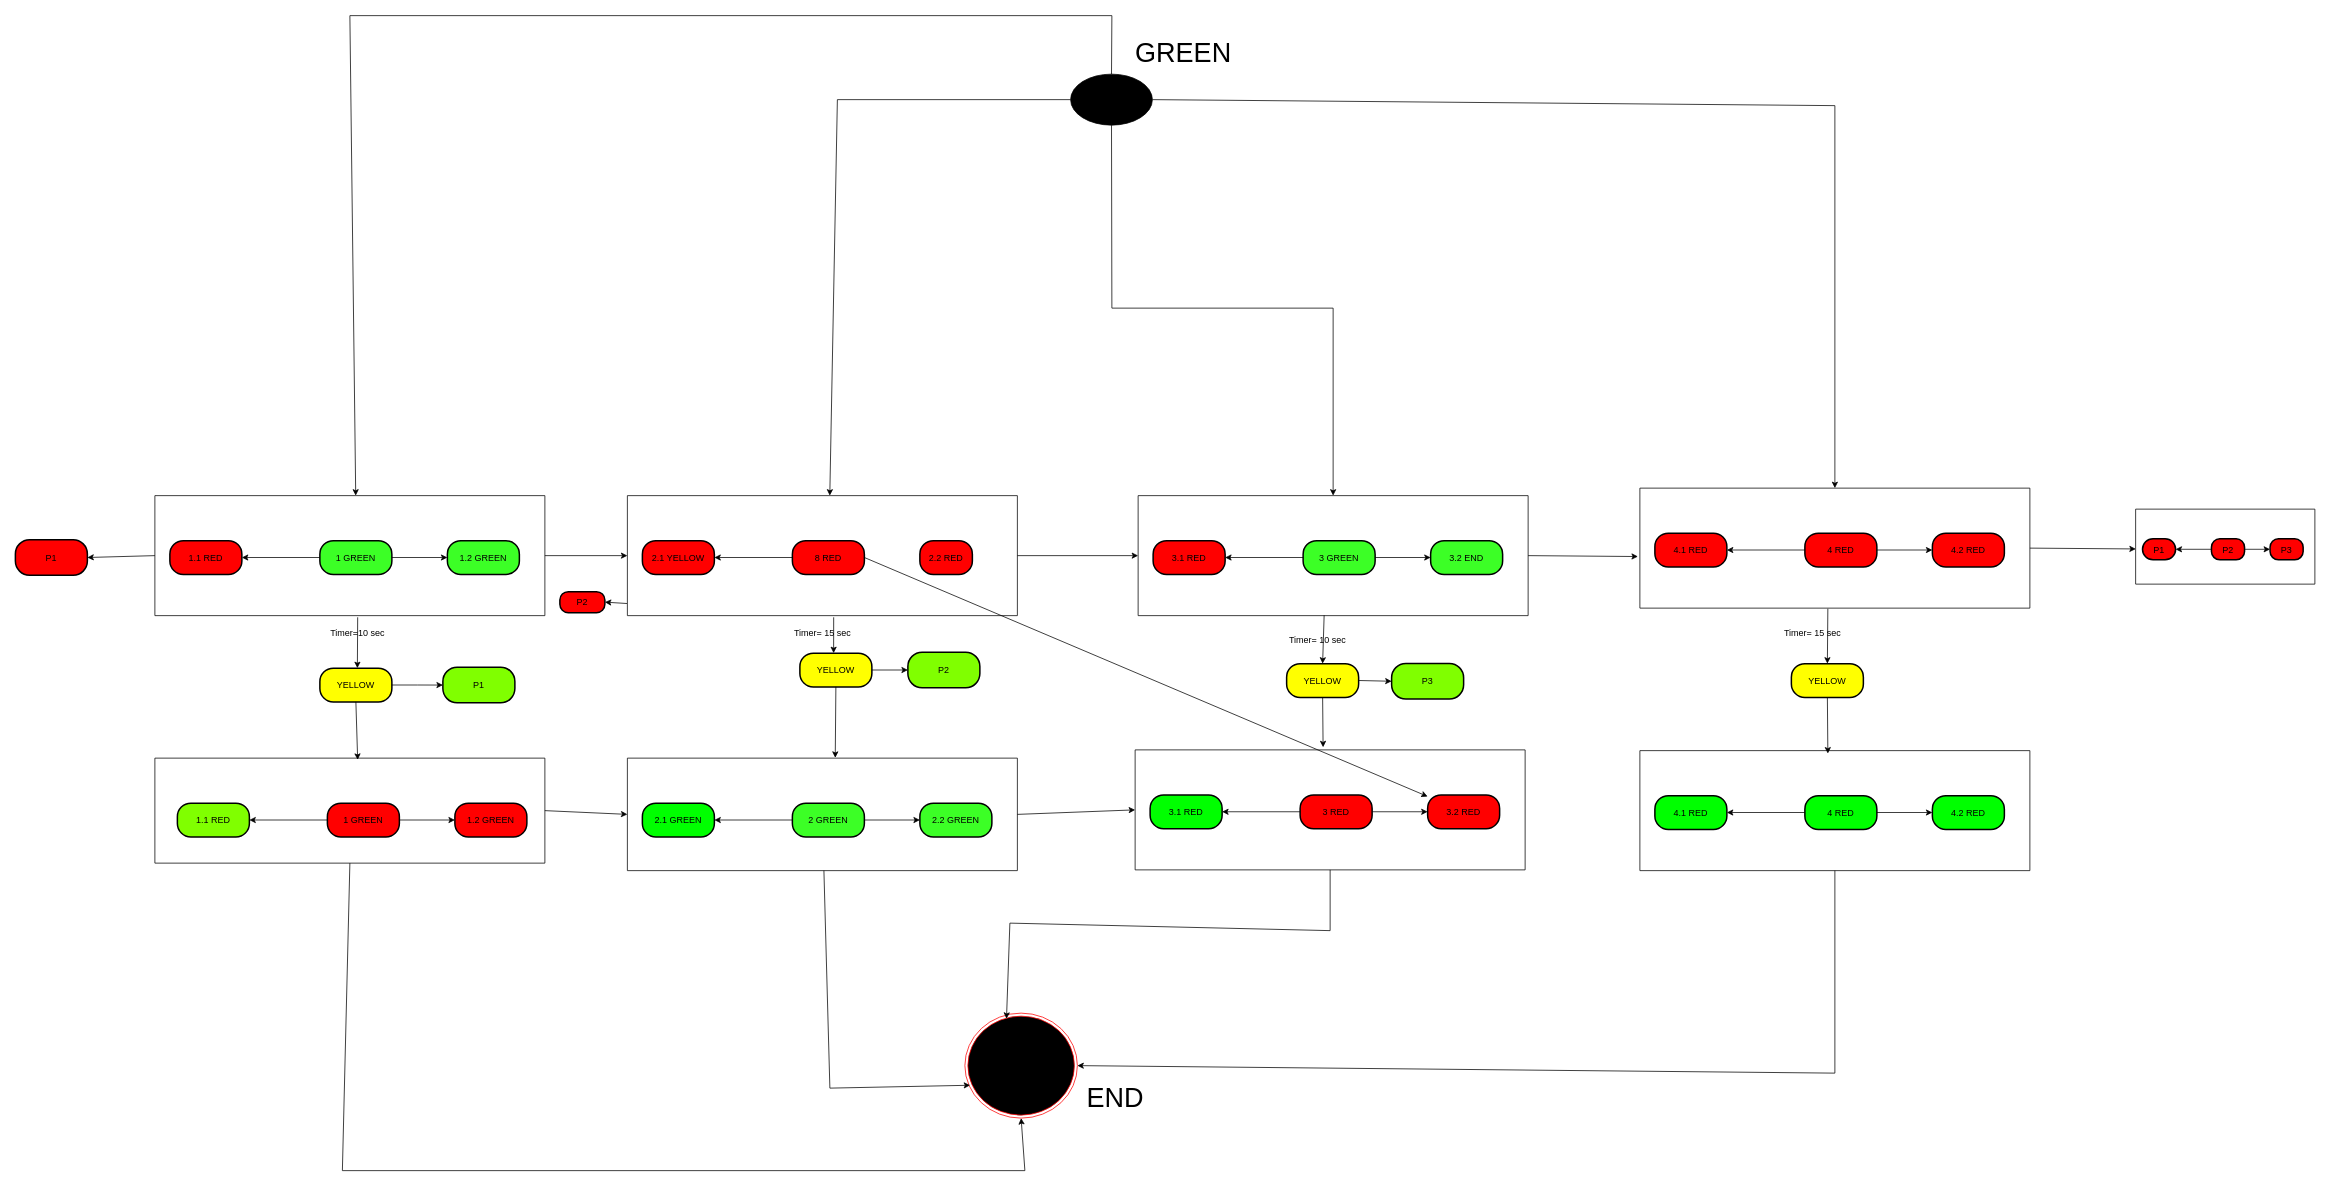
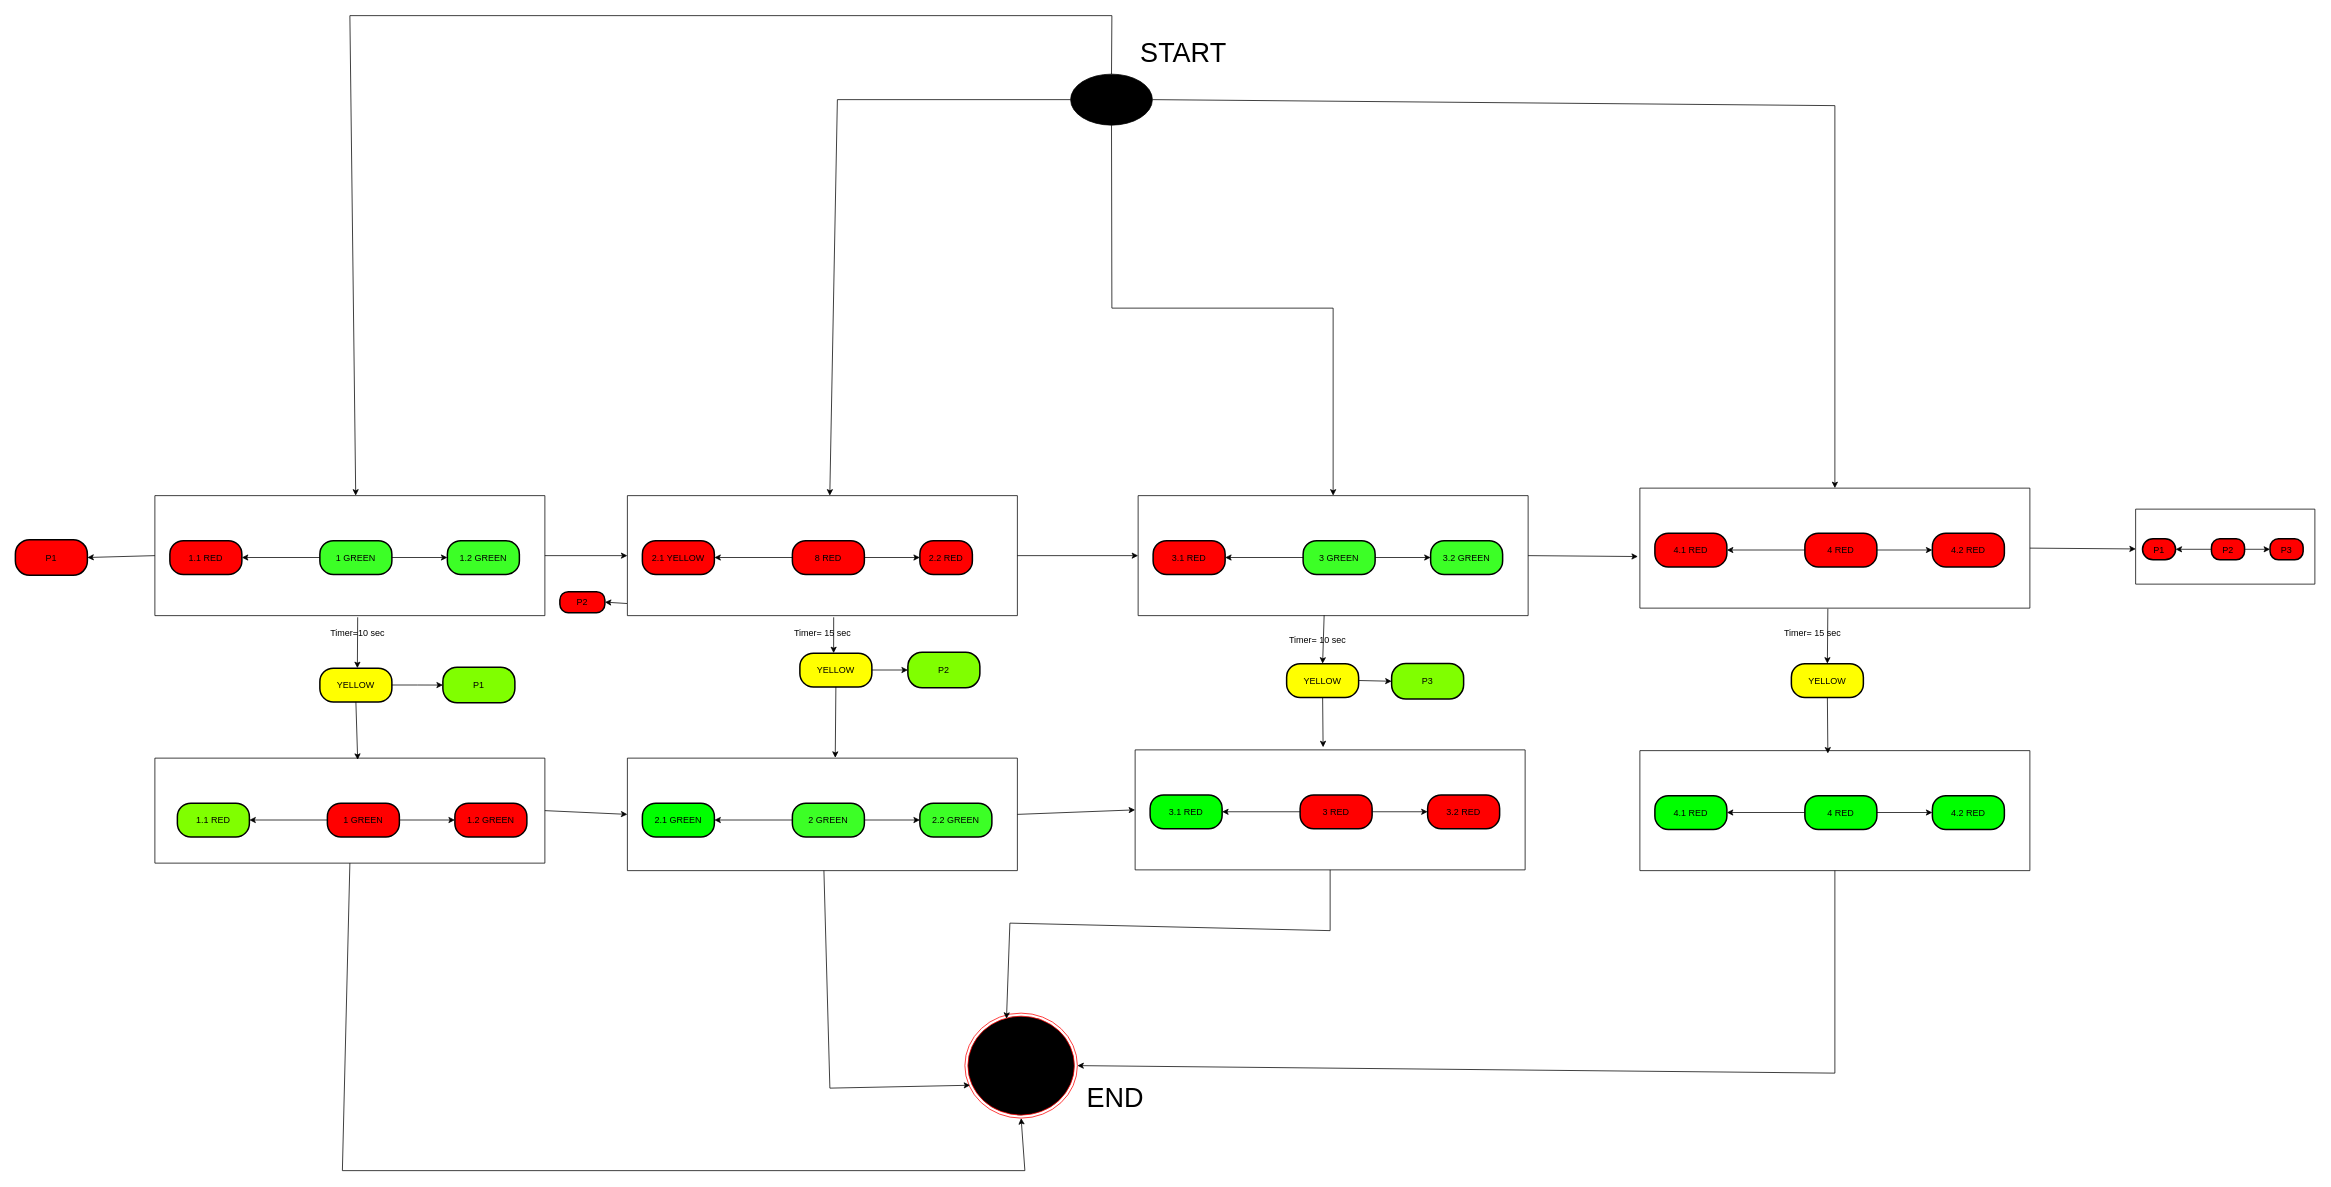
(1184, 52) -> (1184, 52)
(1466, 558) -> (1466, 558)
(1213, 705) -> (890, 557)
